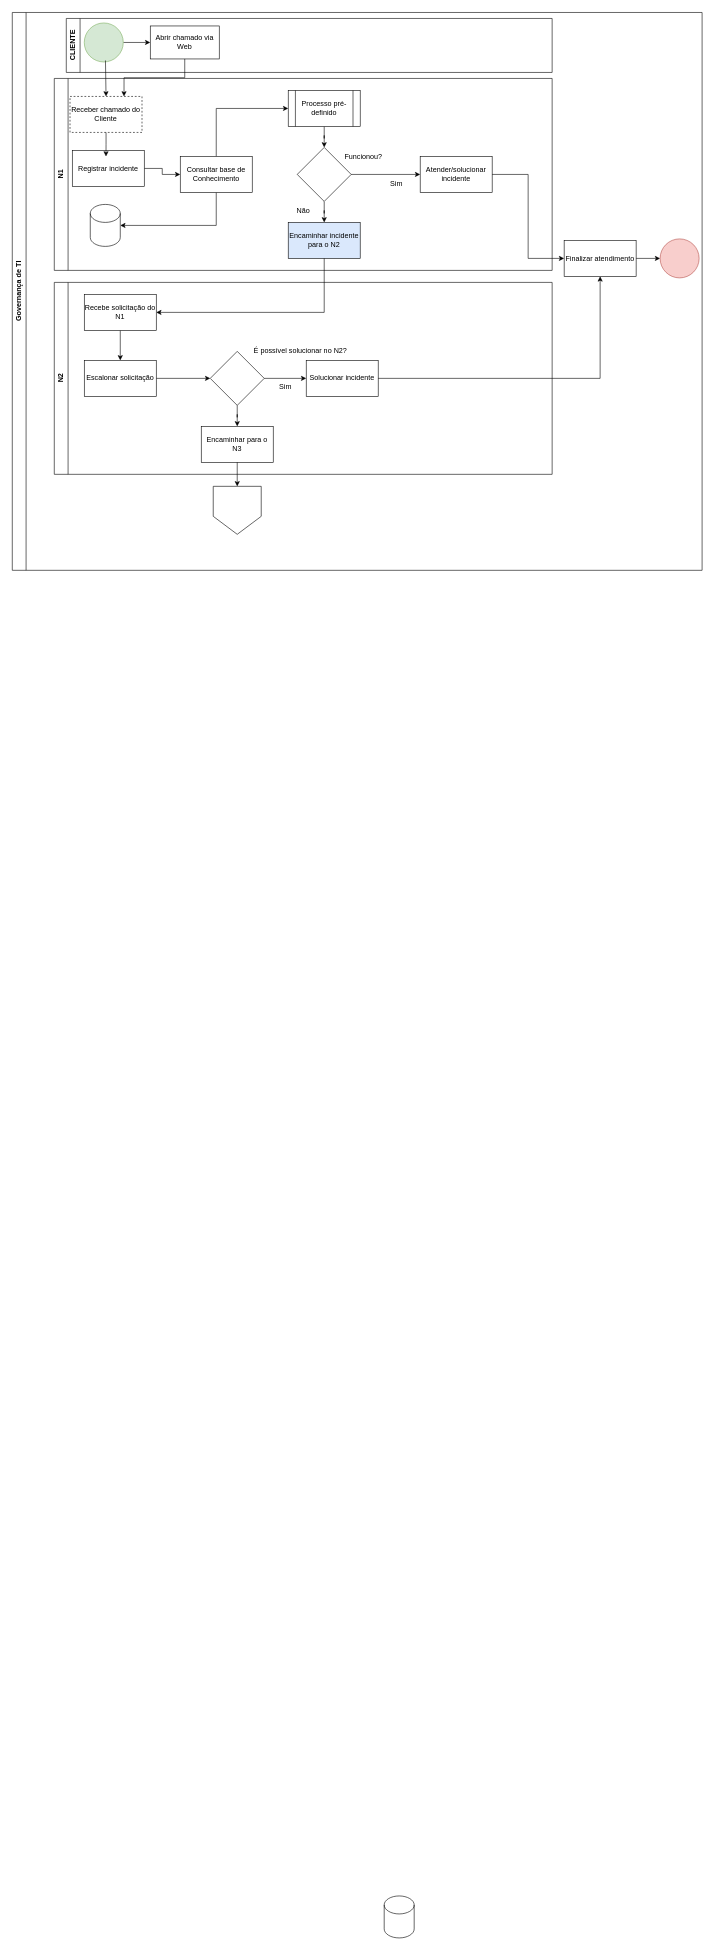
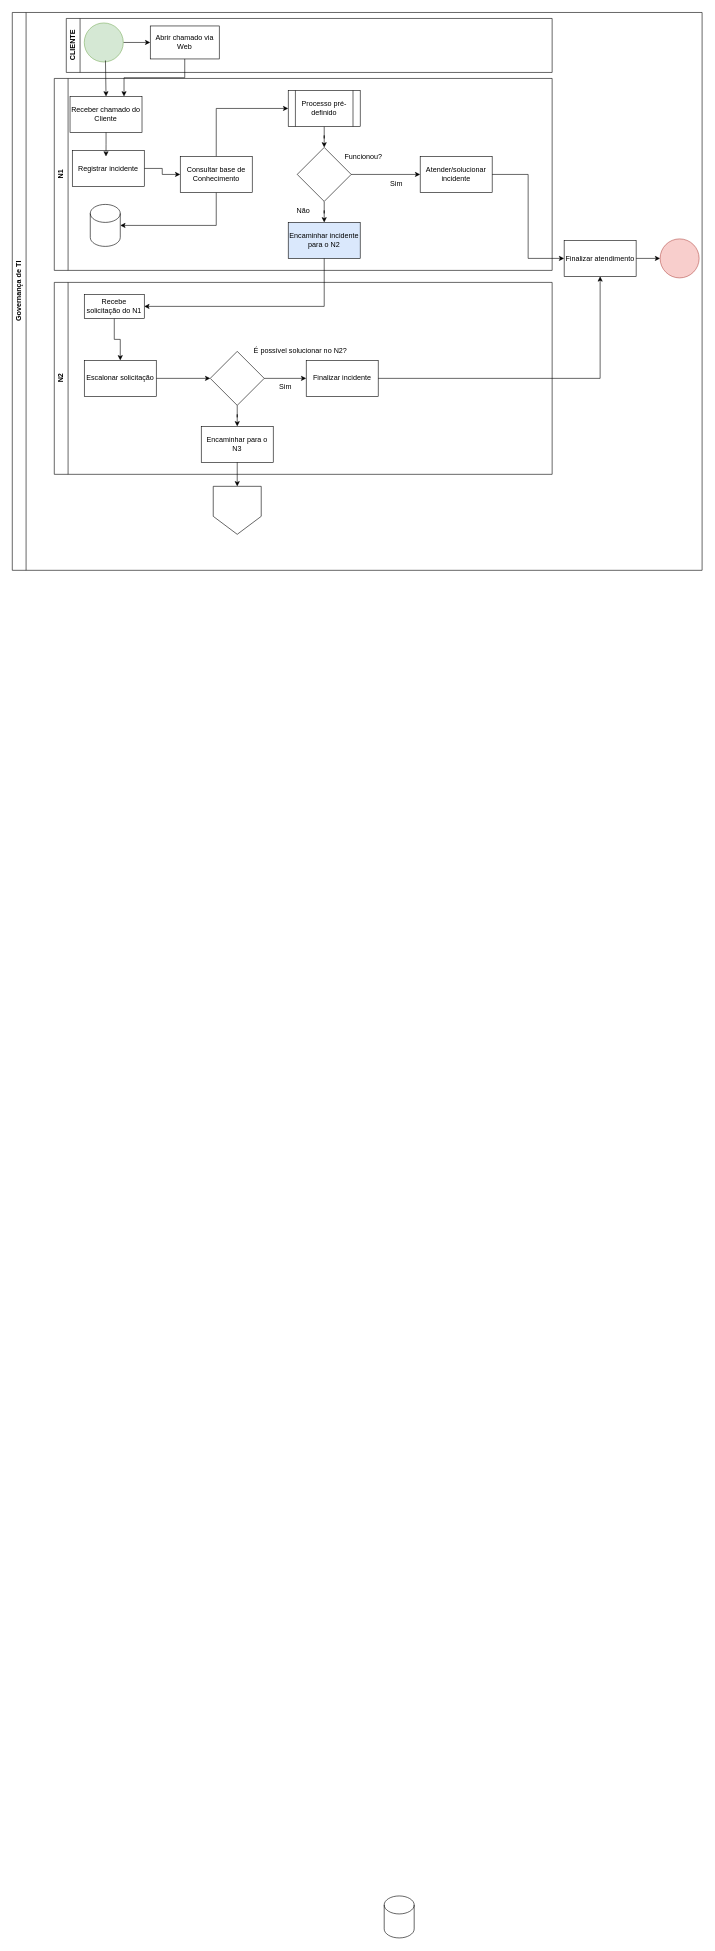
(106, 114) -> (106, 114)
(120, 312) -> (114, 306)
(342, 378) -> (342, 378)
